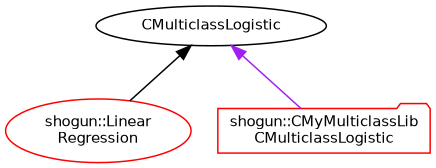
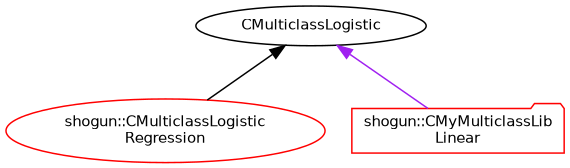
(98, 131) -> (166, 131)
(324, 131) -> (458, 131)
